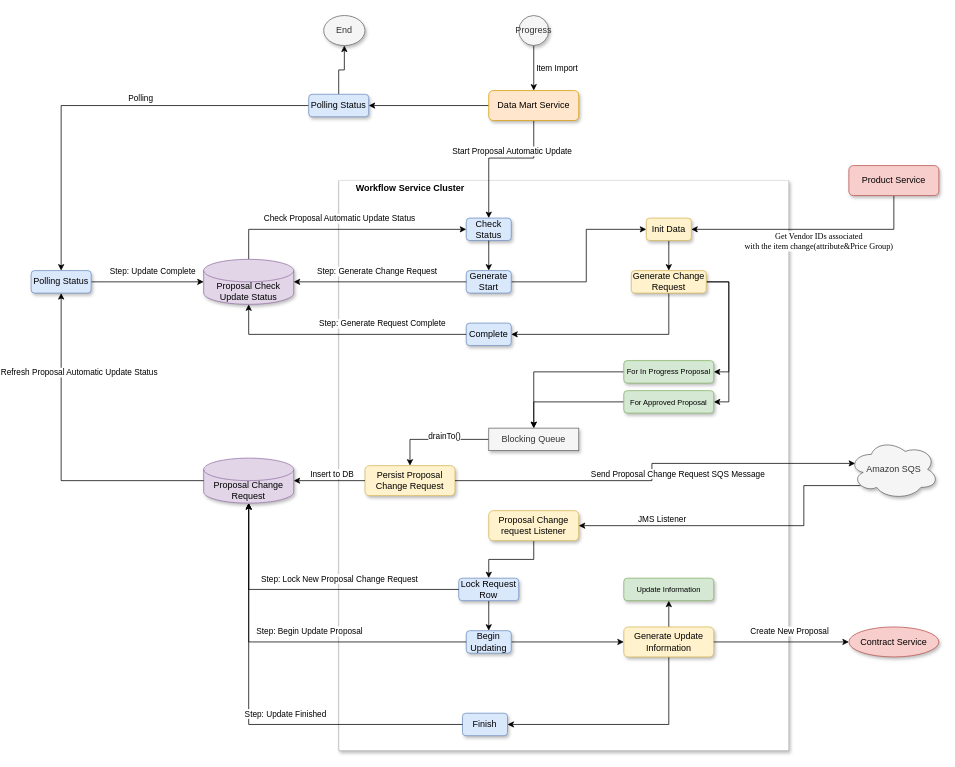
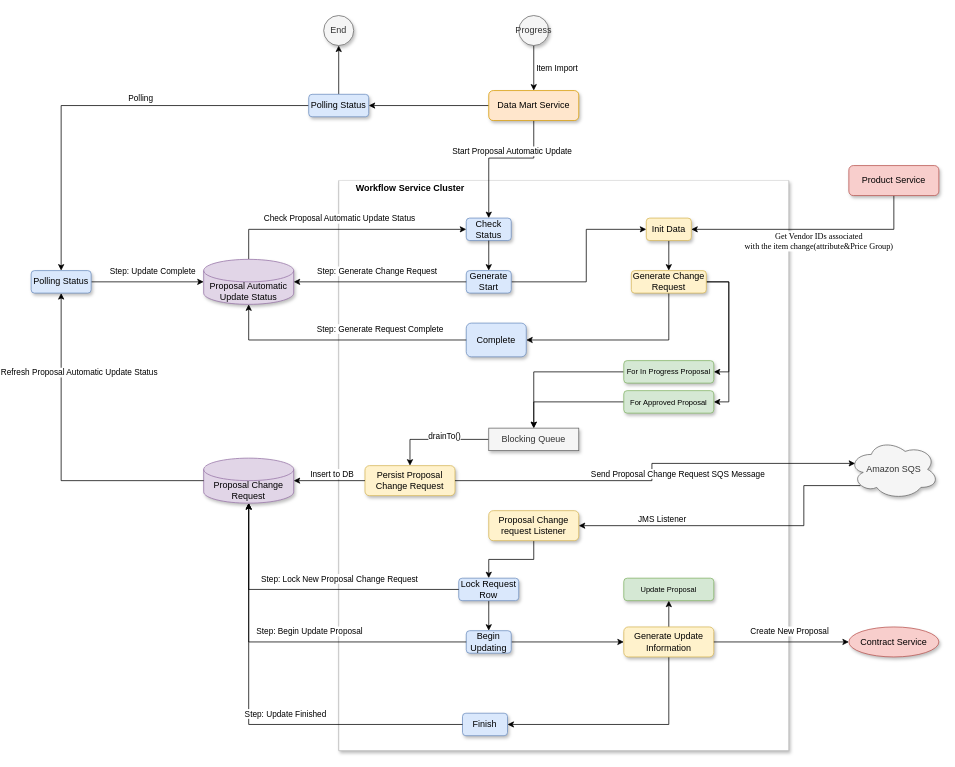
(344, 30) -> (339, 30)
(249, 291) -> (249, 291)
(489, 334) -> (496, 340)
(669, 589) -> (669, 589)
